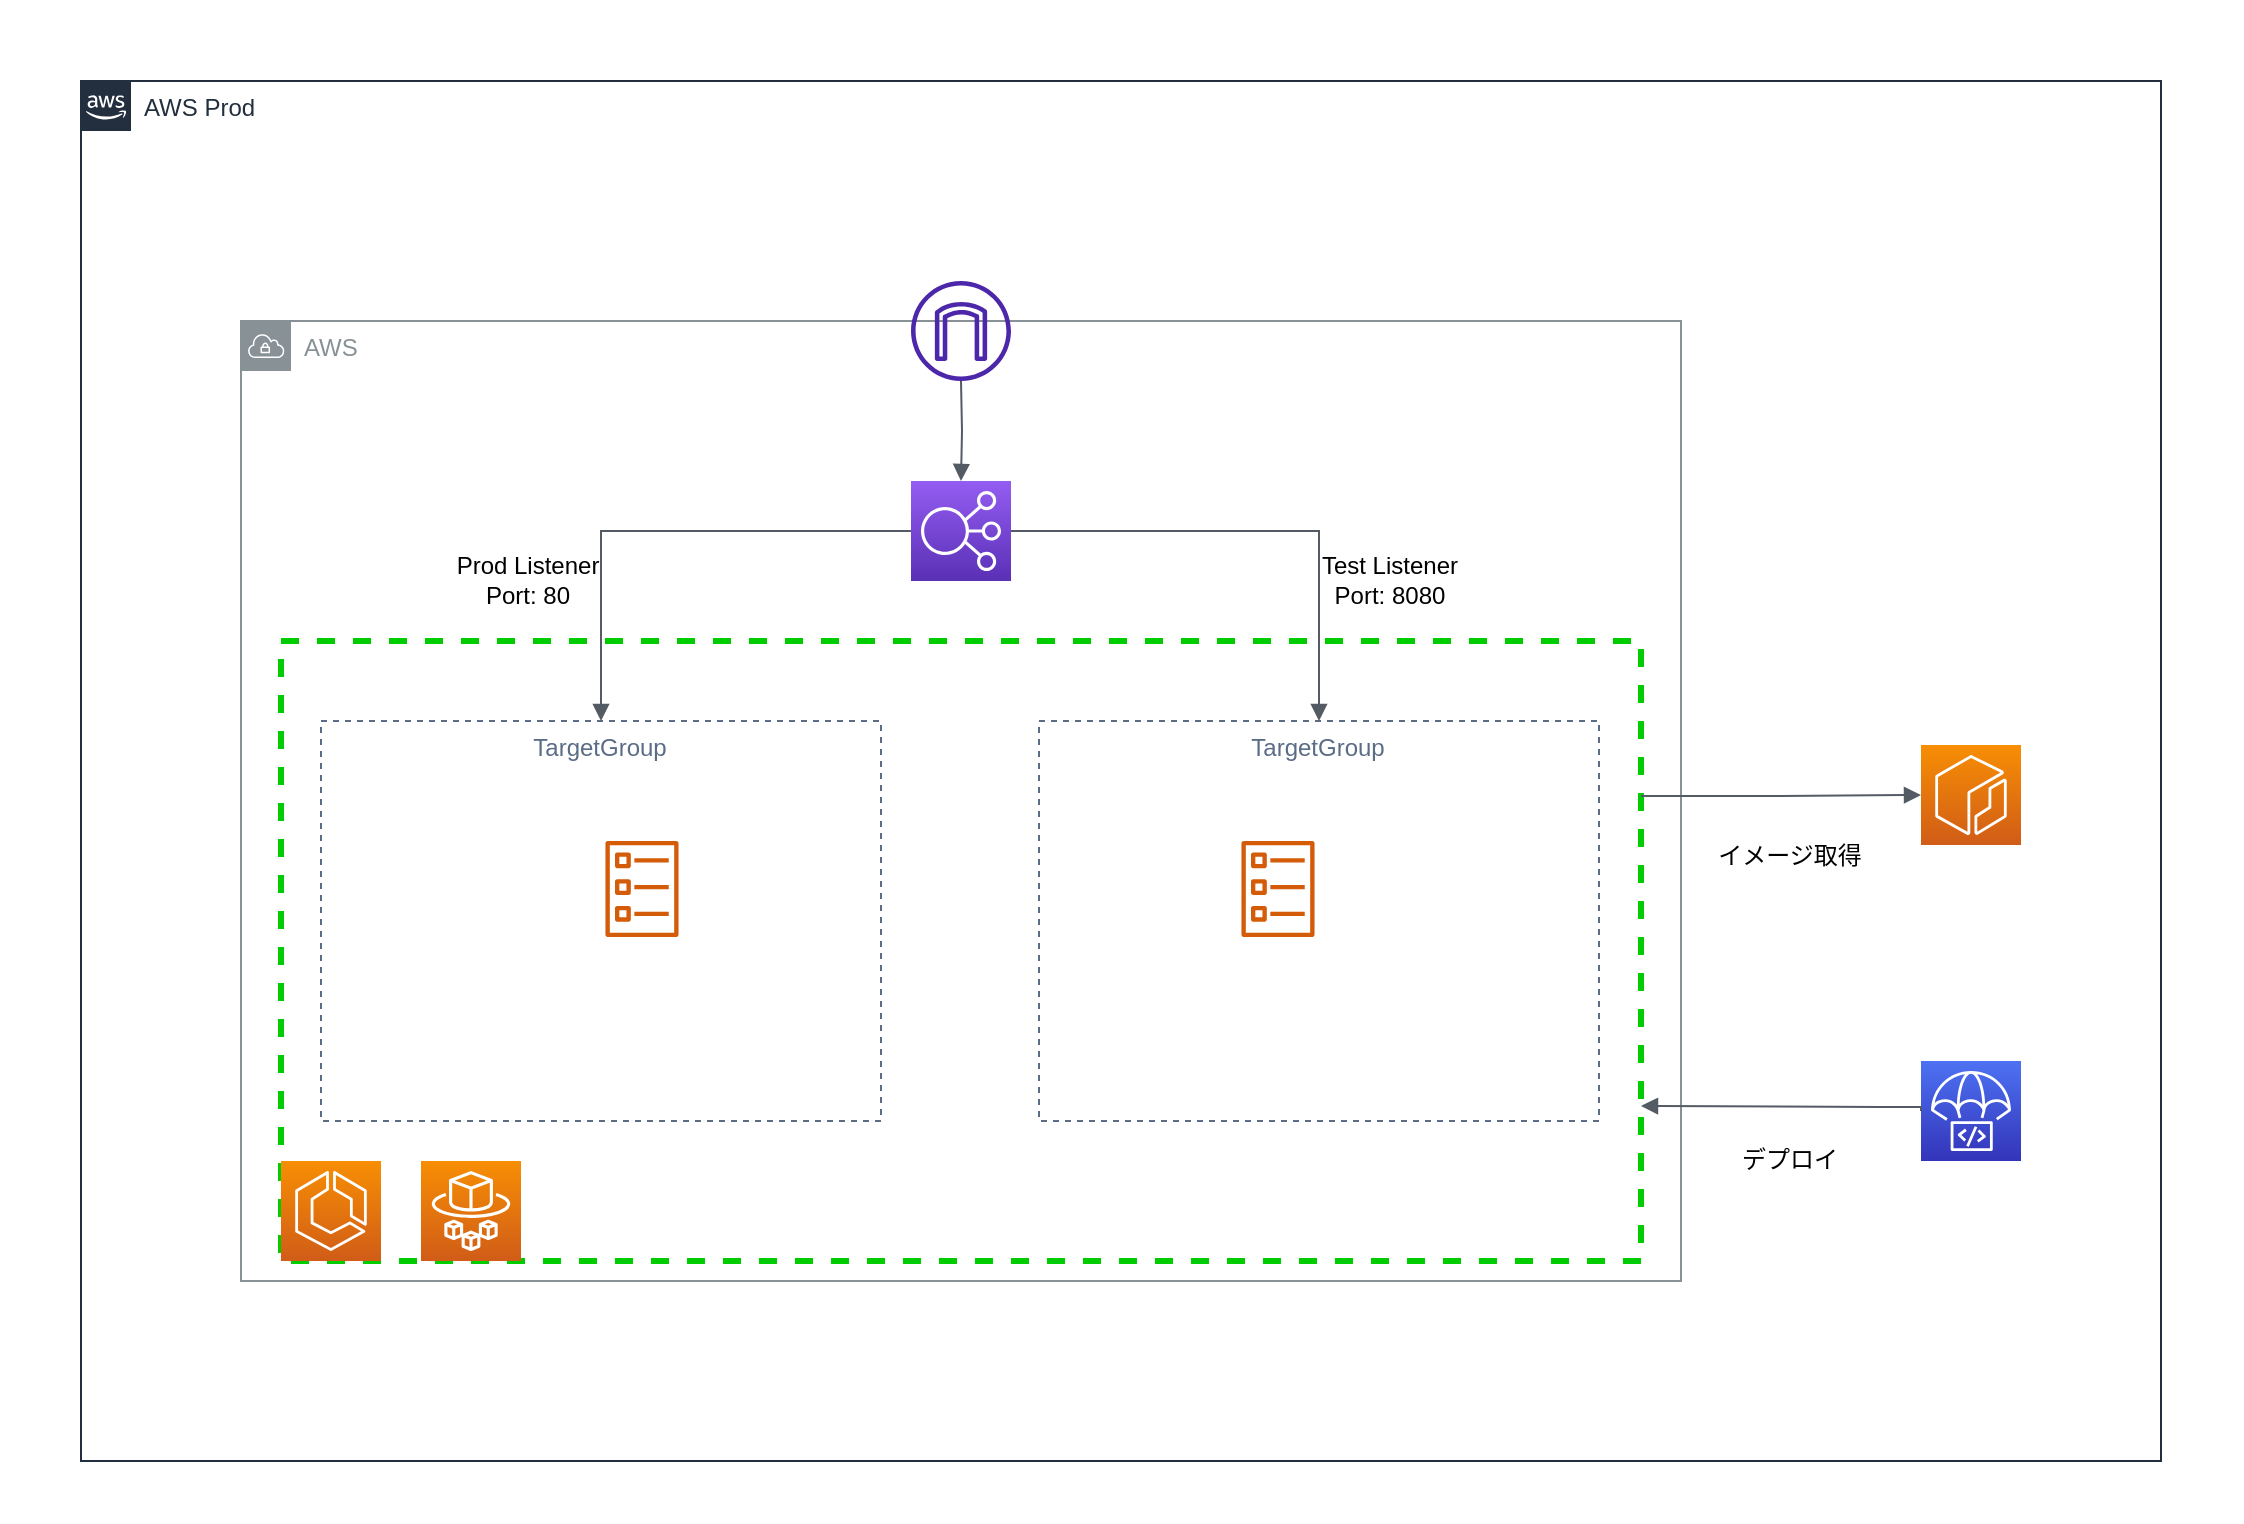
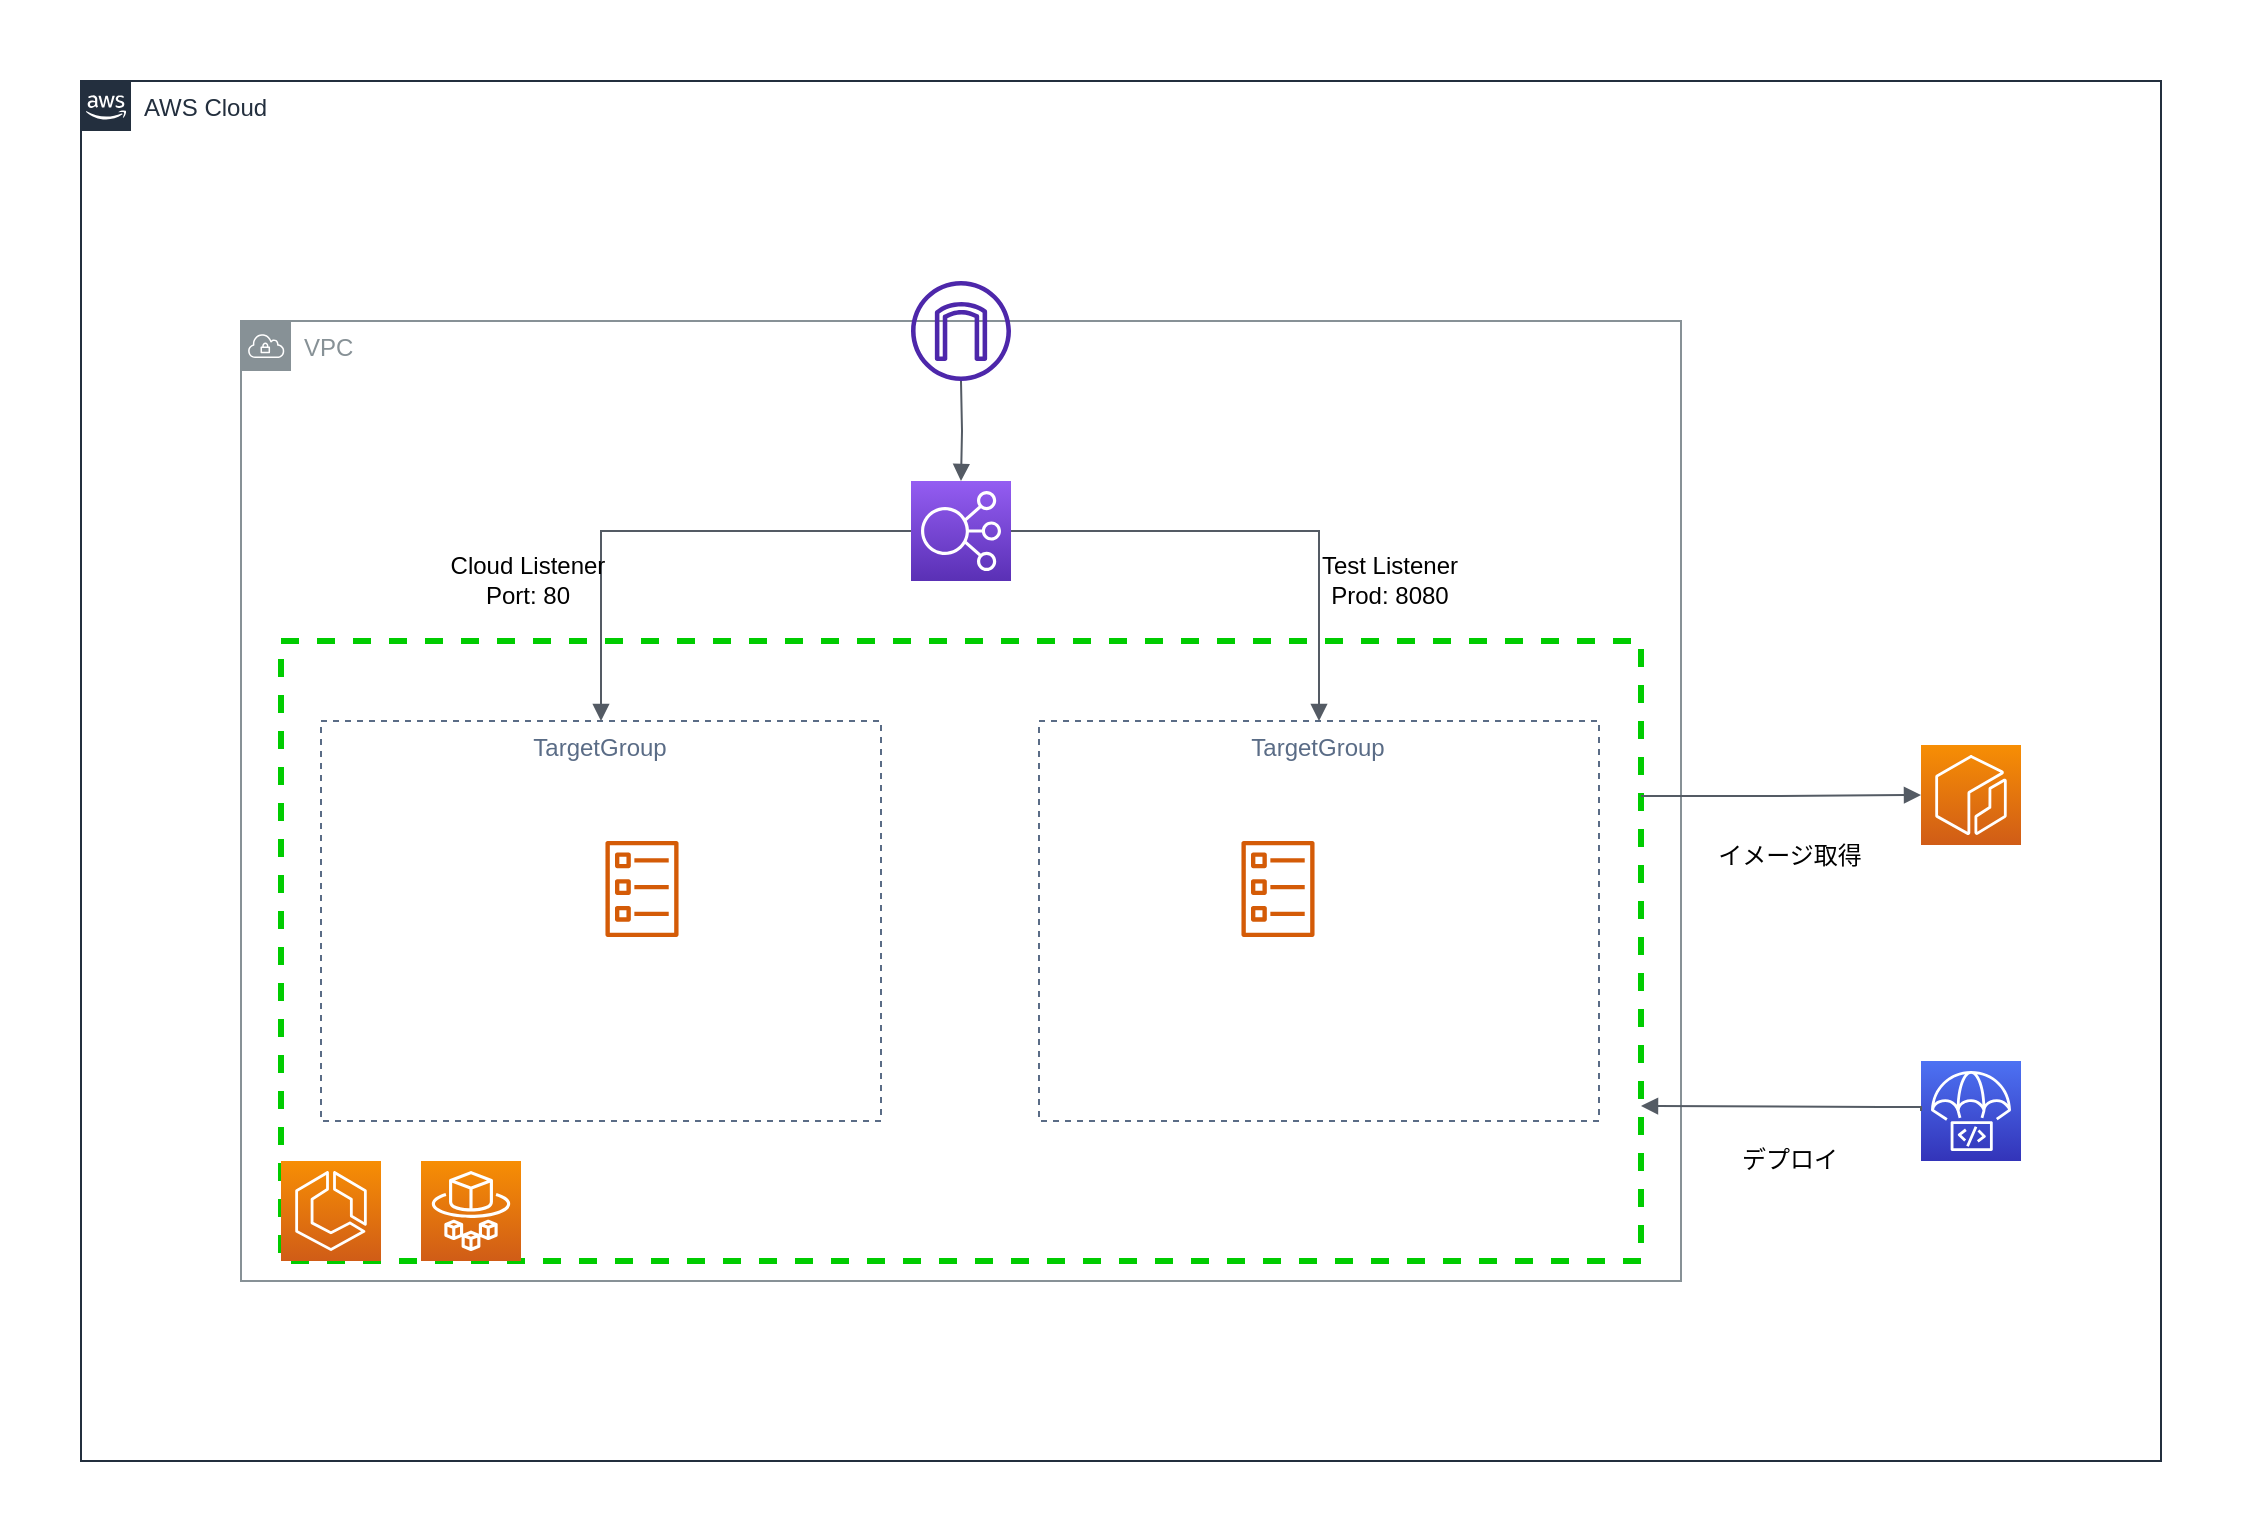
(196, 109) -> (199, 109)
(325, 349) -> (325, 349)
(529, 581) -> (529, 581)
(1391, 581) -> (1391, 581)
